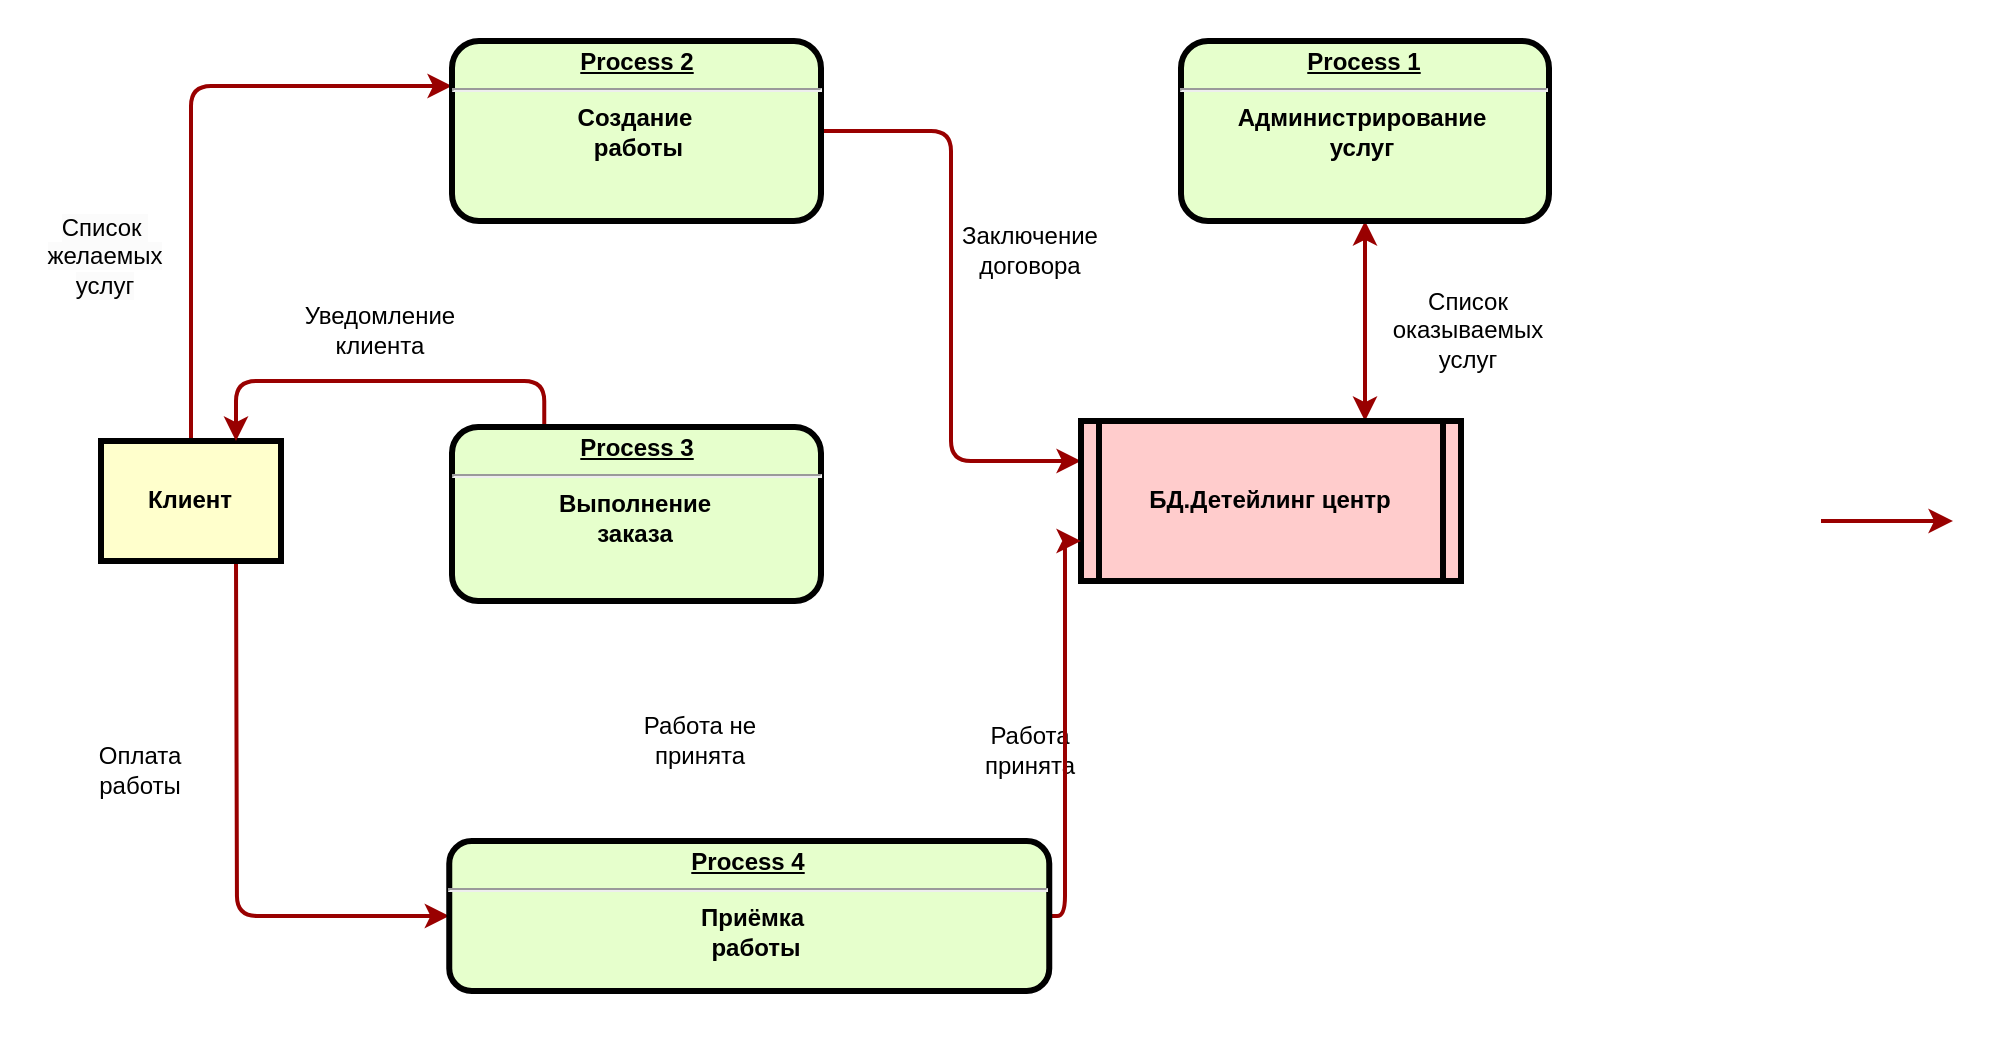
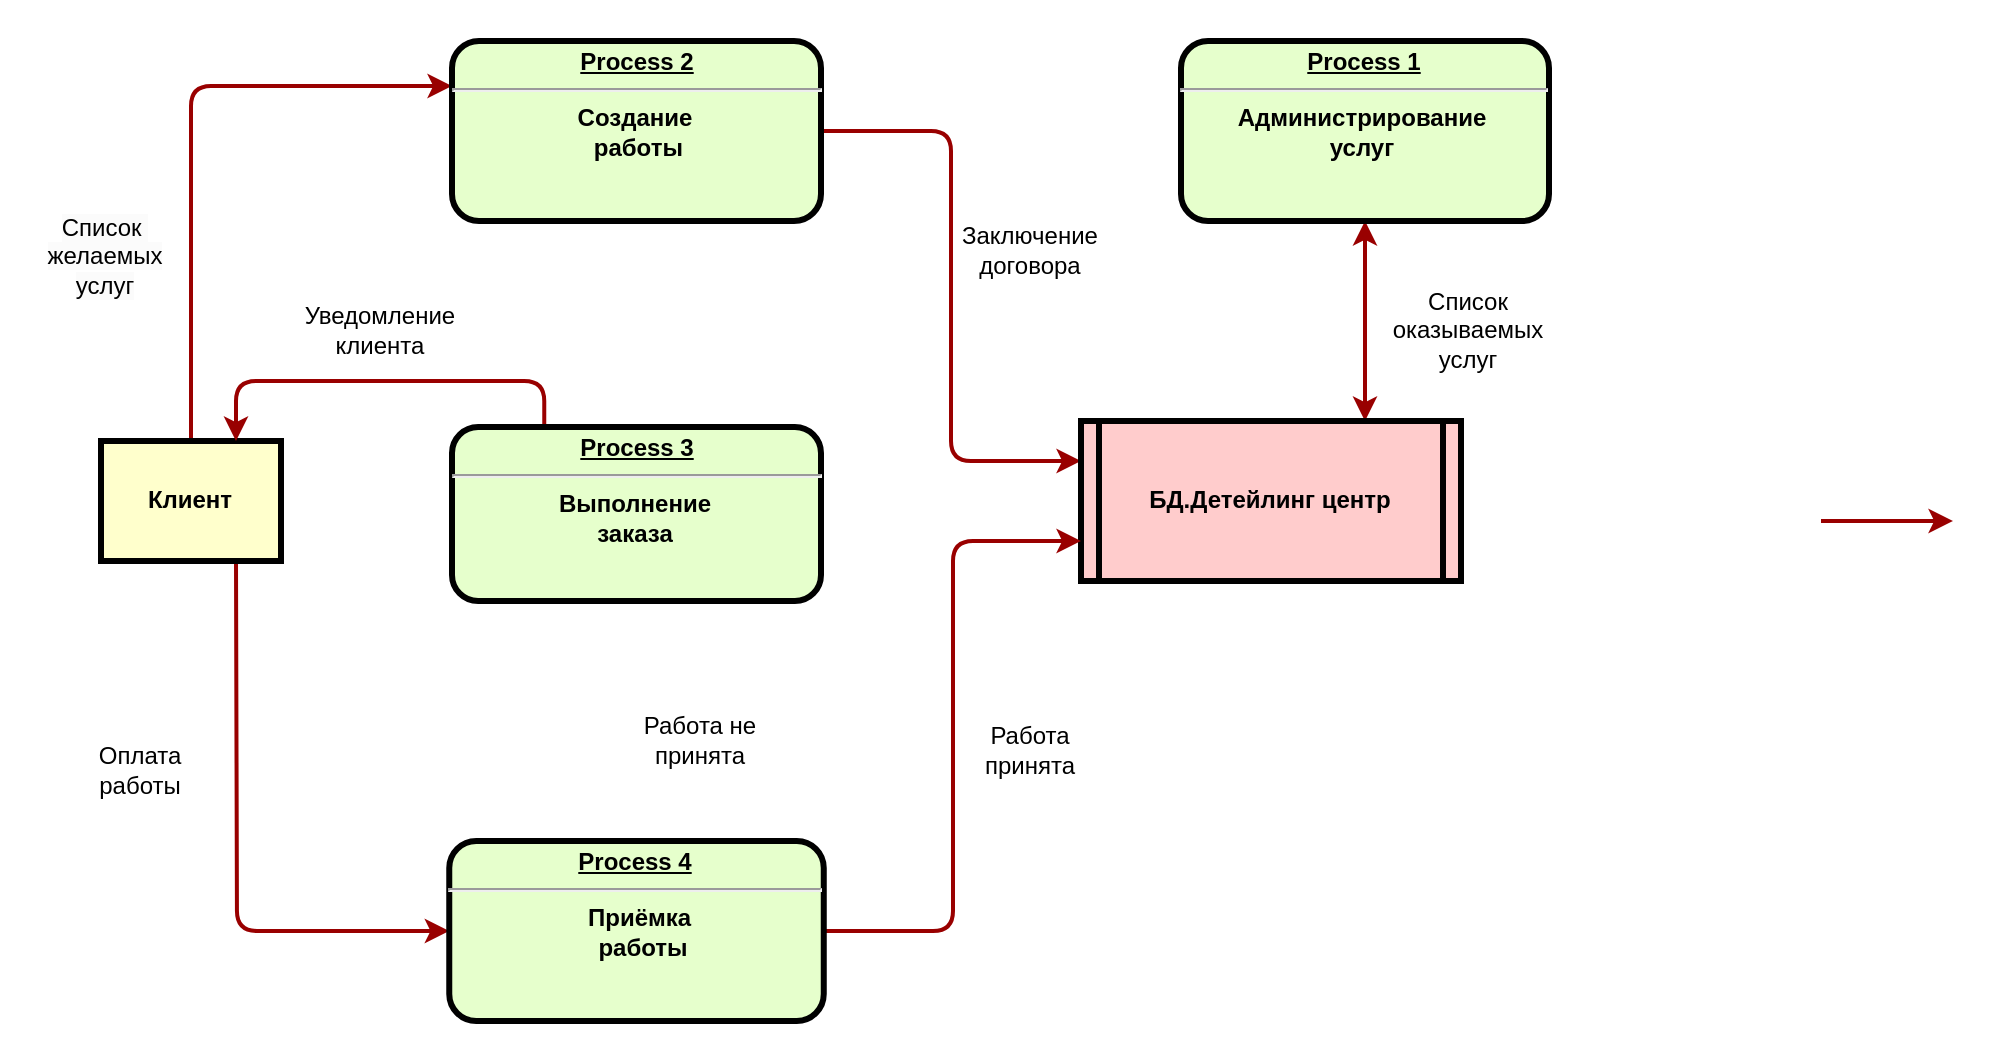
(749, 916) -> (637, 931)
